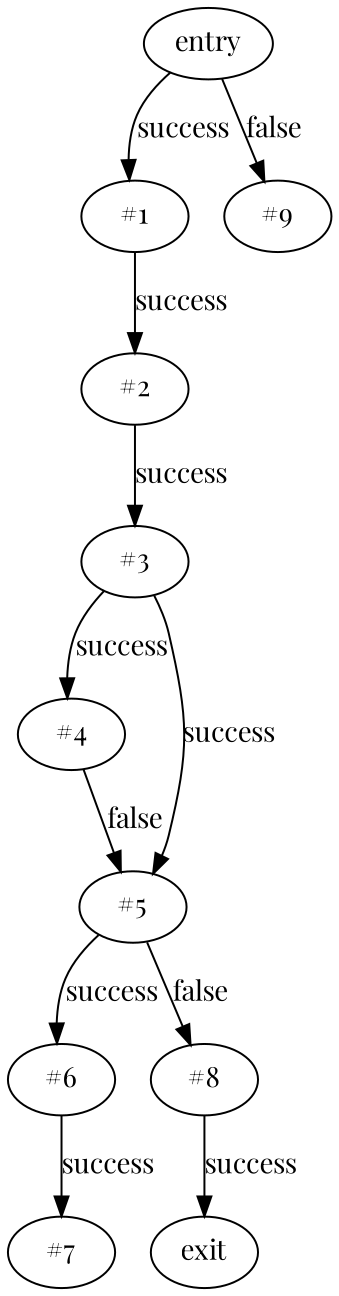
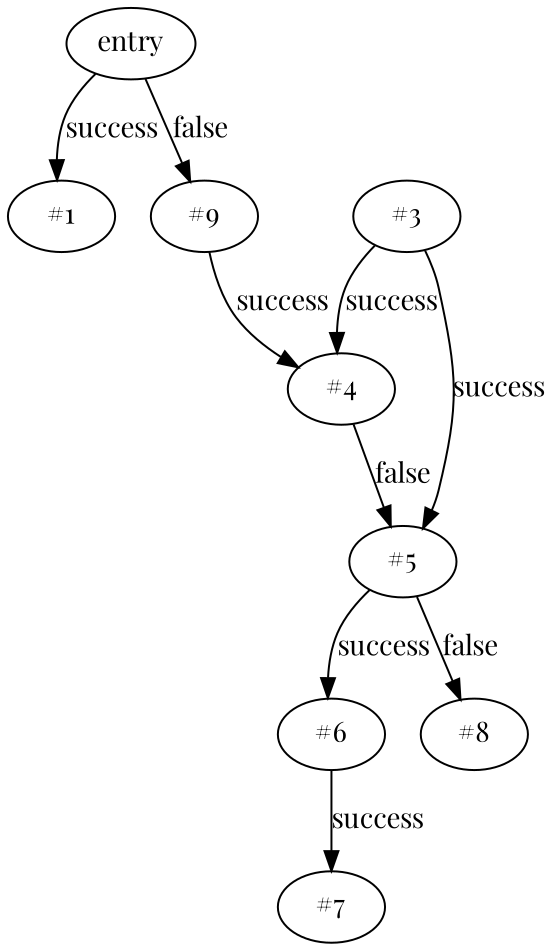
none -> (233, 313)
(135, 389) -> none
(204, 1252) -> none
